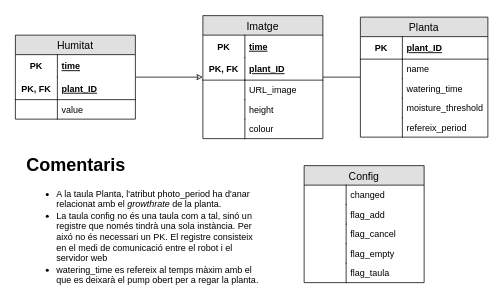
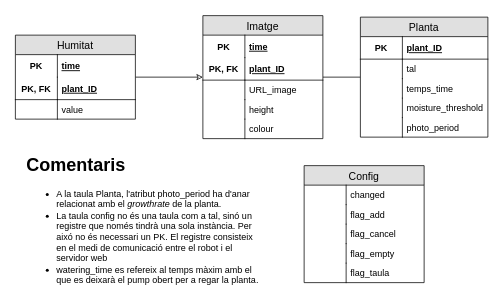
(417, 69) -> (413, 69)
(437, 89) -> (431, 89)
(442, 128) -> (436, 128)
